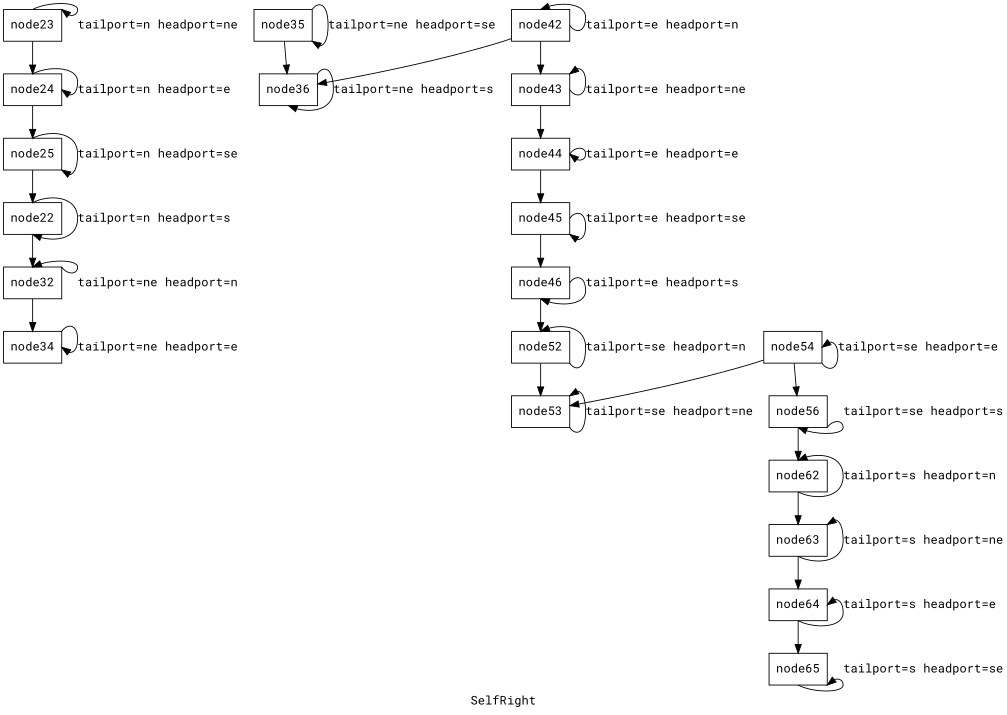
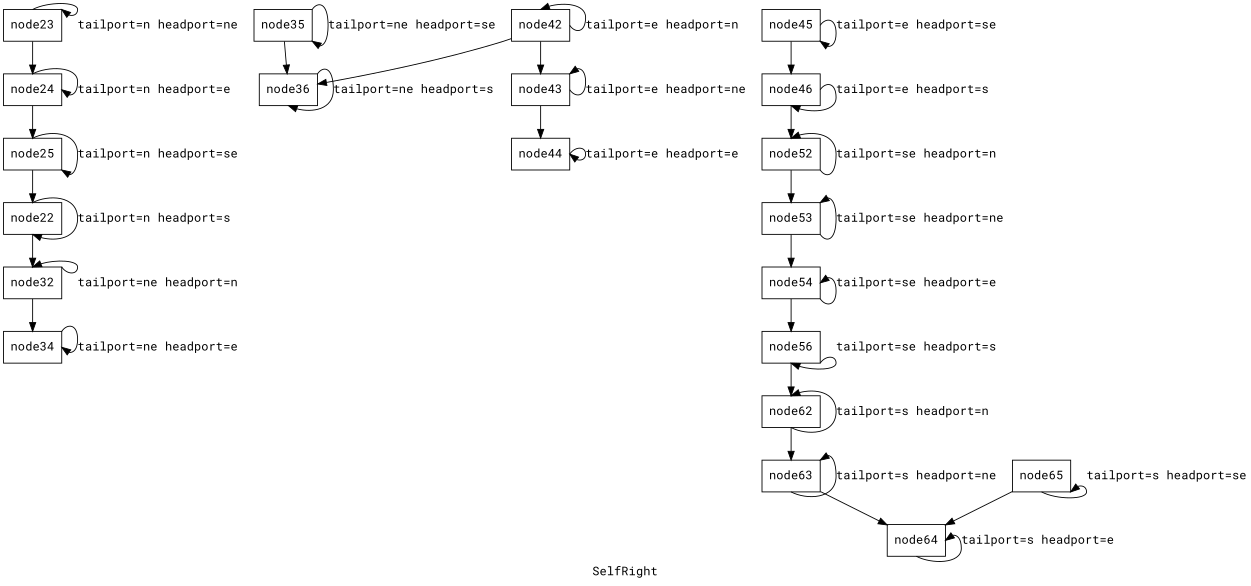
(541, 182) -> none
(672, 385) -> (791, 246)
(798, 633) -> (983, 506)
